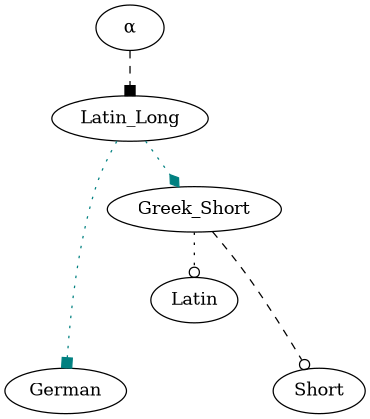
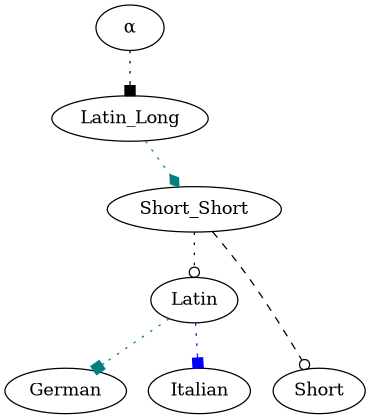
(130, 67) -> (130, 67)
(194, 209) -> (194, 209)
(81, 245) -> (137, 341)
none -> (199, 391)
